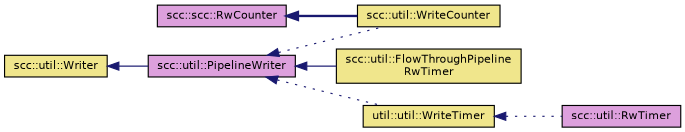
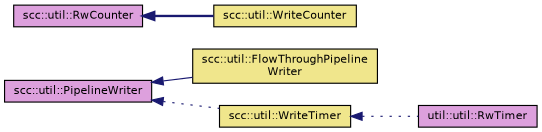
(222, 16) -> (78, 16)
(331, 40) -> none
(56, 66) -> none
(429, 66) -> (285, 66)
(429, 116) -> (285, 116)
(621, 116) -> (478, 116)
